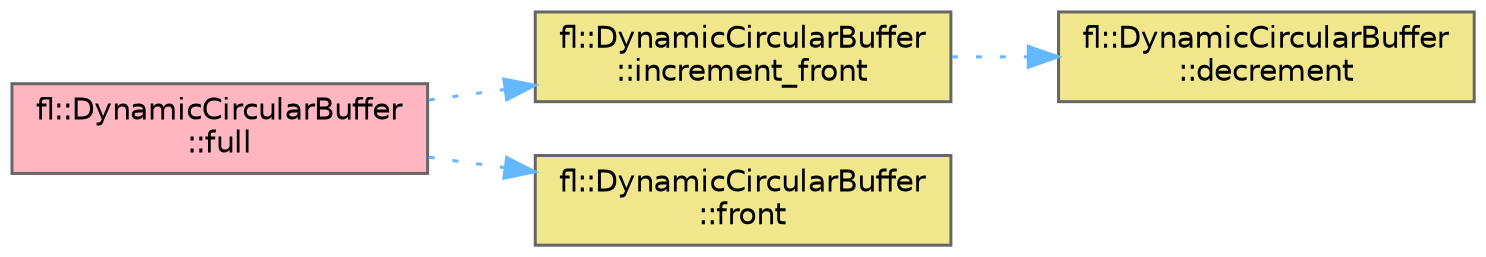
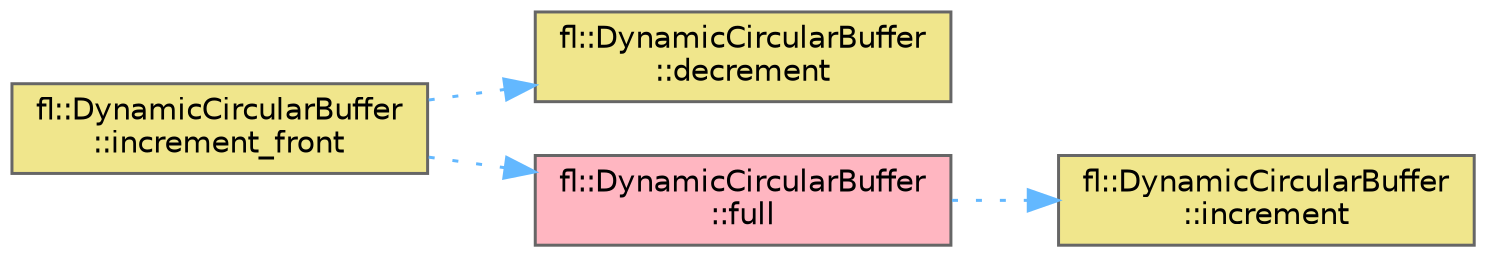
(467, 95) -> (467, 162)
(743, 200) -> (1266, 200)
